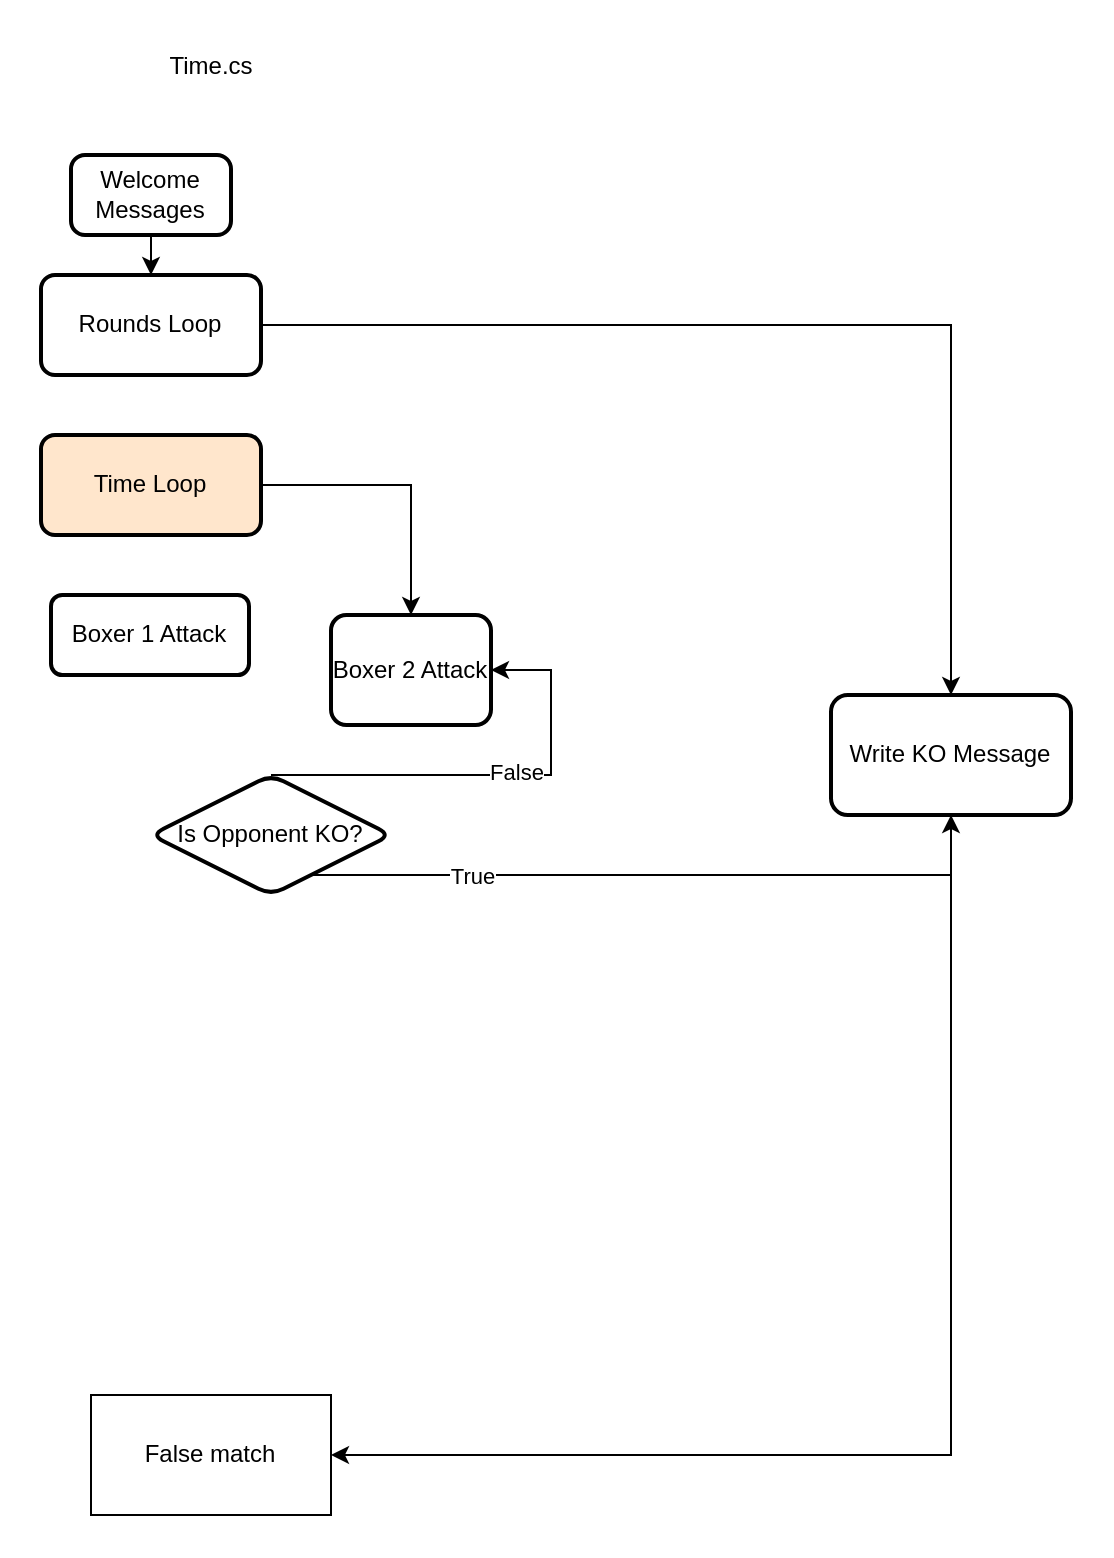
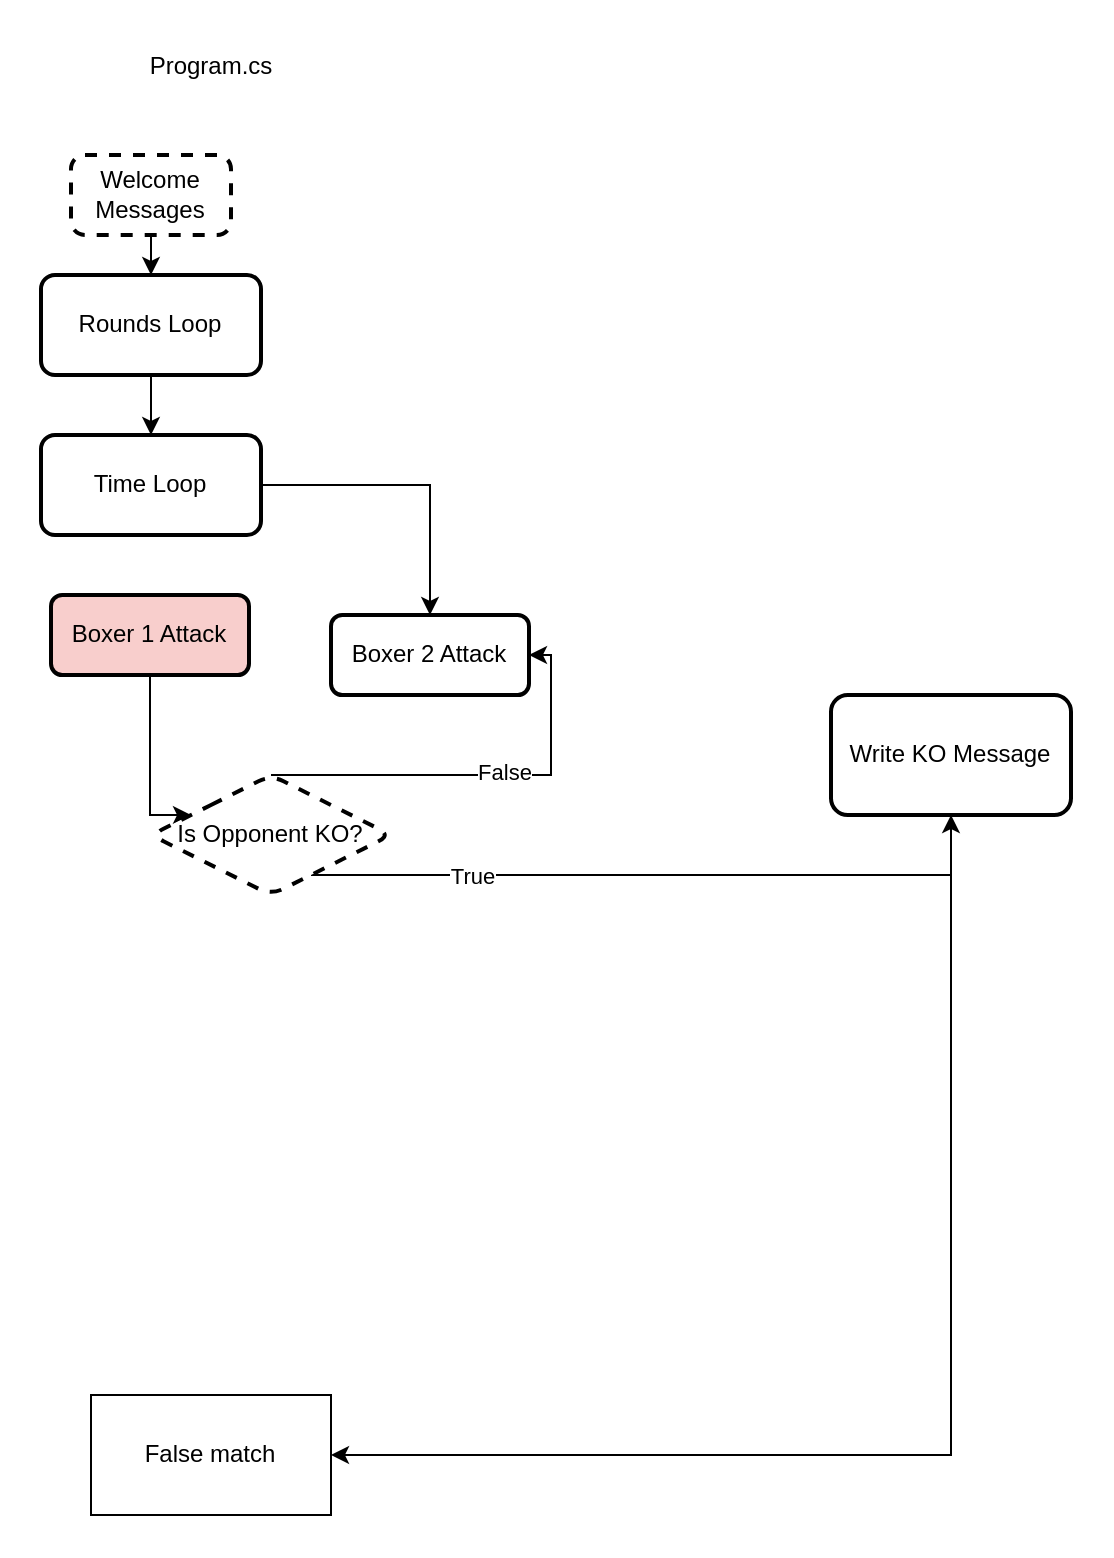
(212, 81) -> (212, 81)
(151, 195) -> (151, 195)
(784, 325) -> (151, 412)
(151, 485) -> (151, 485)
(150, 635) -> (150, 635)
(411, 670) -> (430, 655)
none -> (150, 759)
(271, 835) -> (271, 835)
